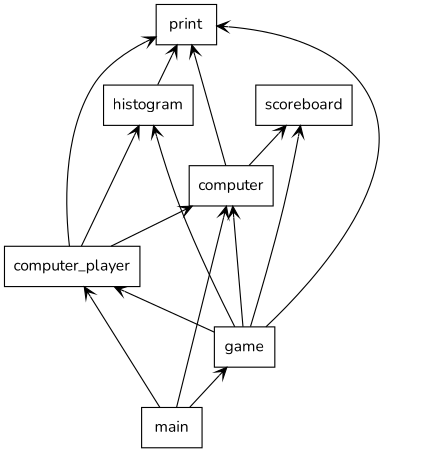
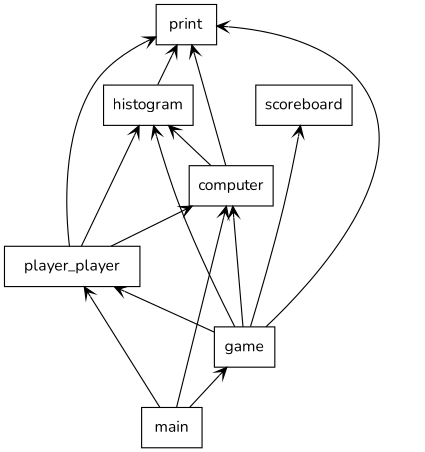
(264, 150) -> (194, 149)
(72, 266) -> (72, 266)
